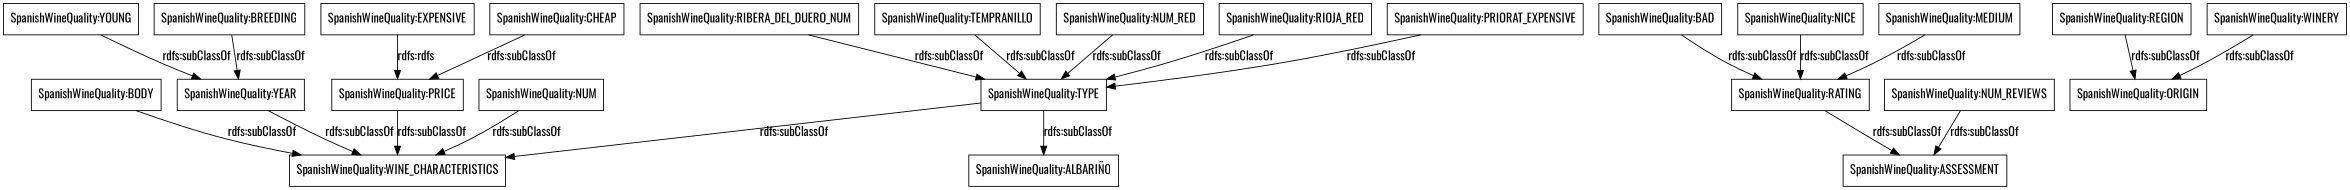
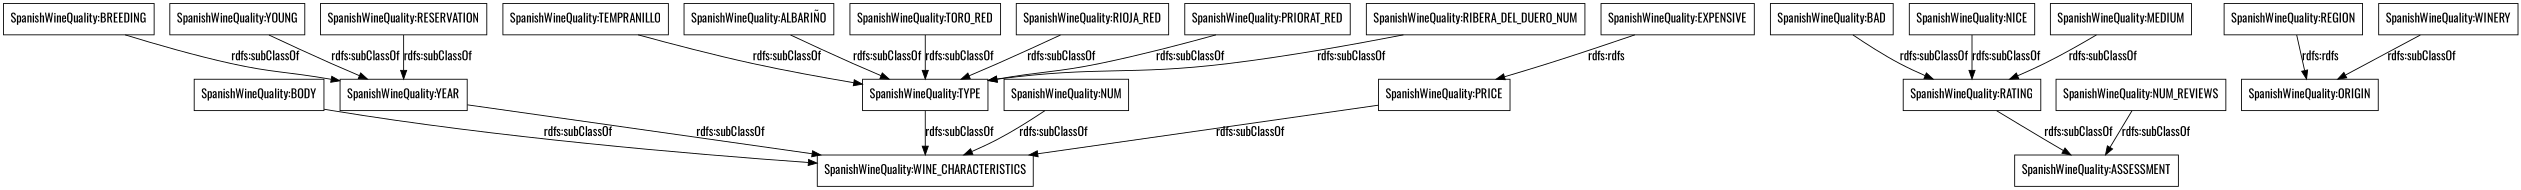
none -> (404, 19)
(557, 19) -> none
(1130, 19) -> (925, 19)
(1485, 19) -> (1267, 19)
(2166, 57) -> (2321, 57)
(1044, 128) -> (836, 56)
